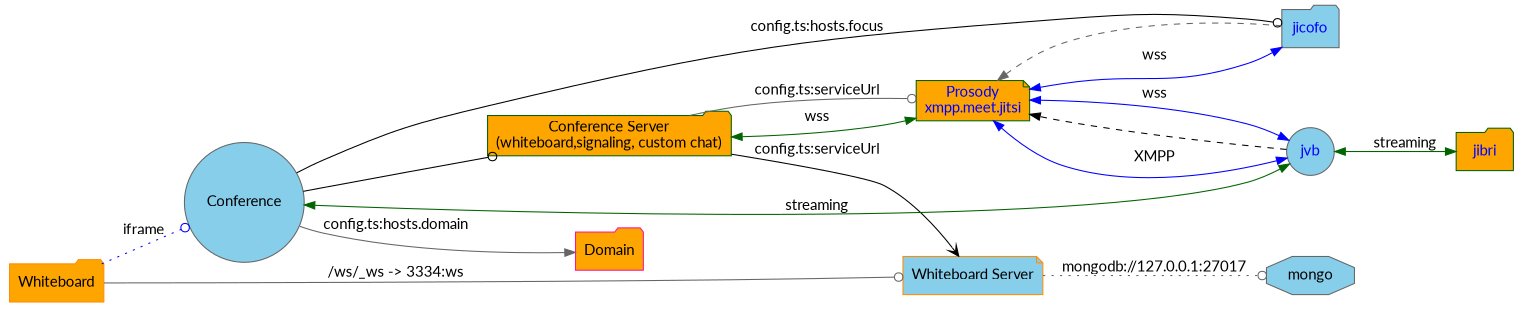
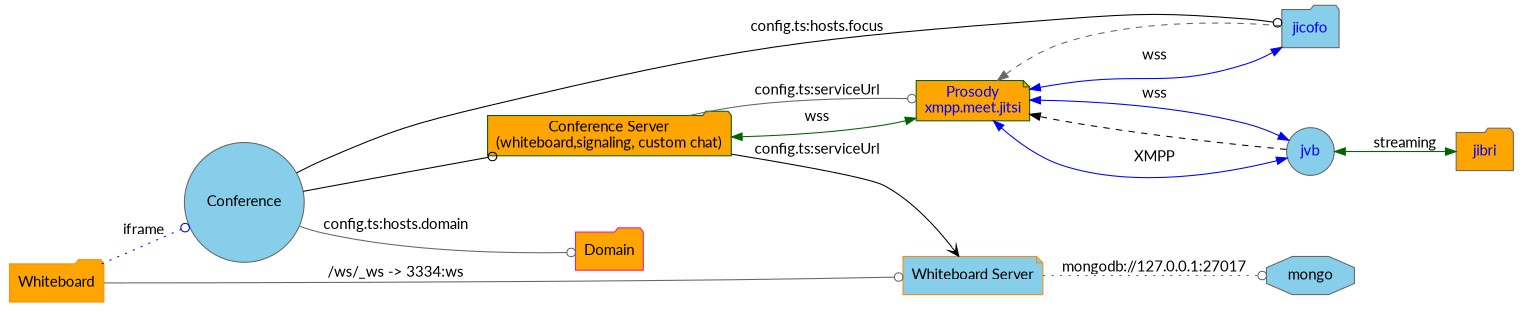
(1485, 152) -> (1485, 152)
(800, 214) -> none
(432, 249) -> (432, 249)
